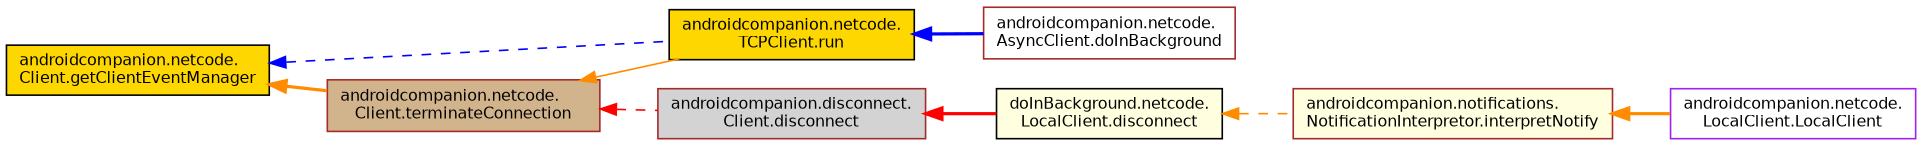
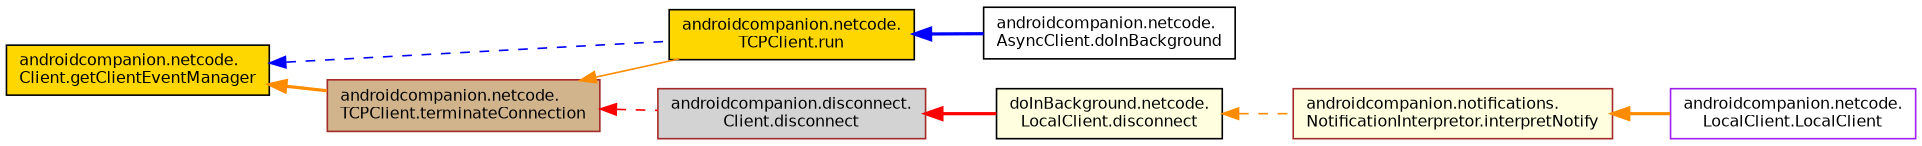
(1109, 33) -> (1109, 33)
(464, 106) -> (464, 106)
